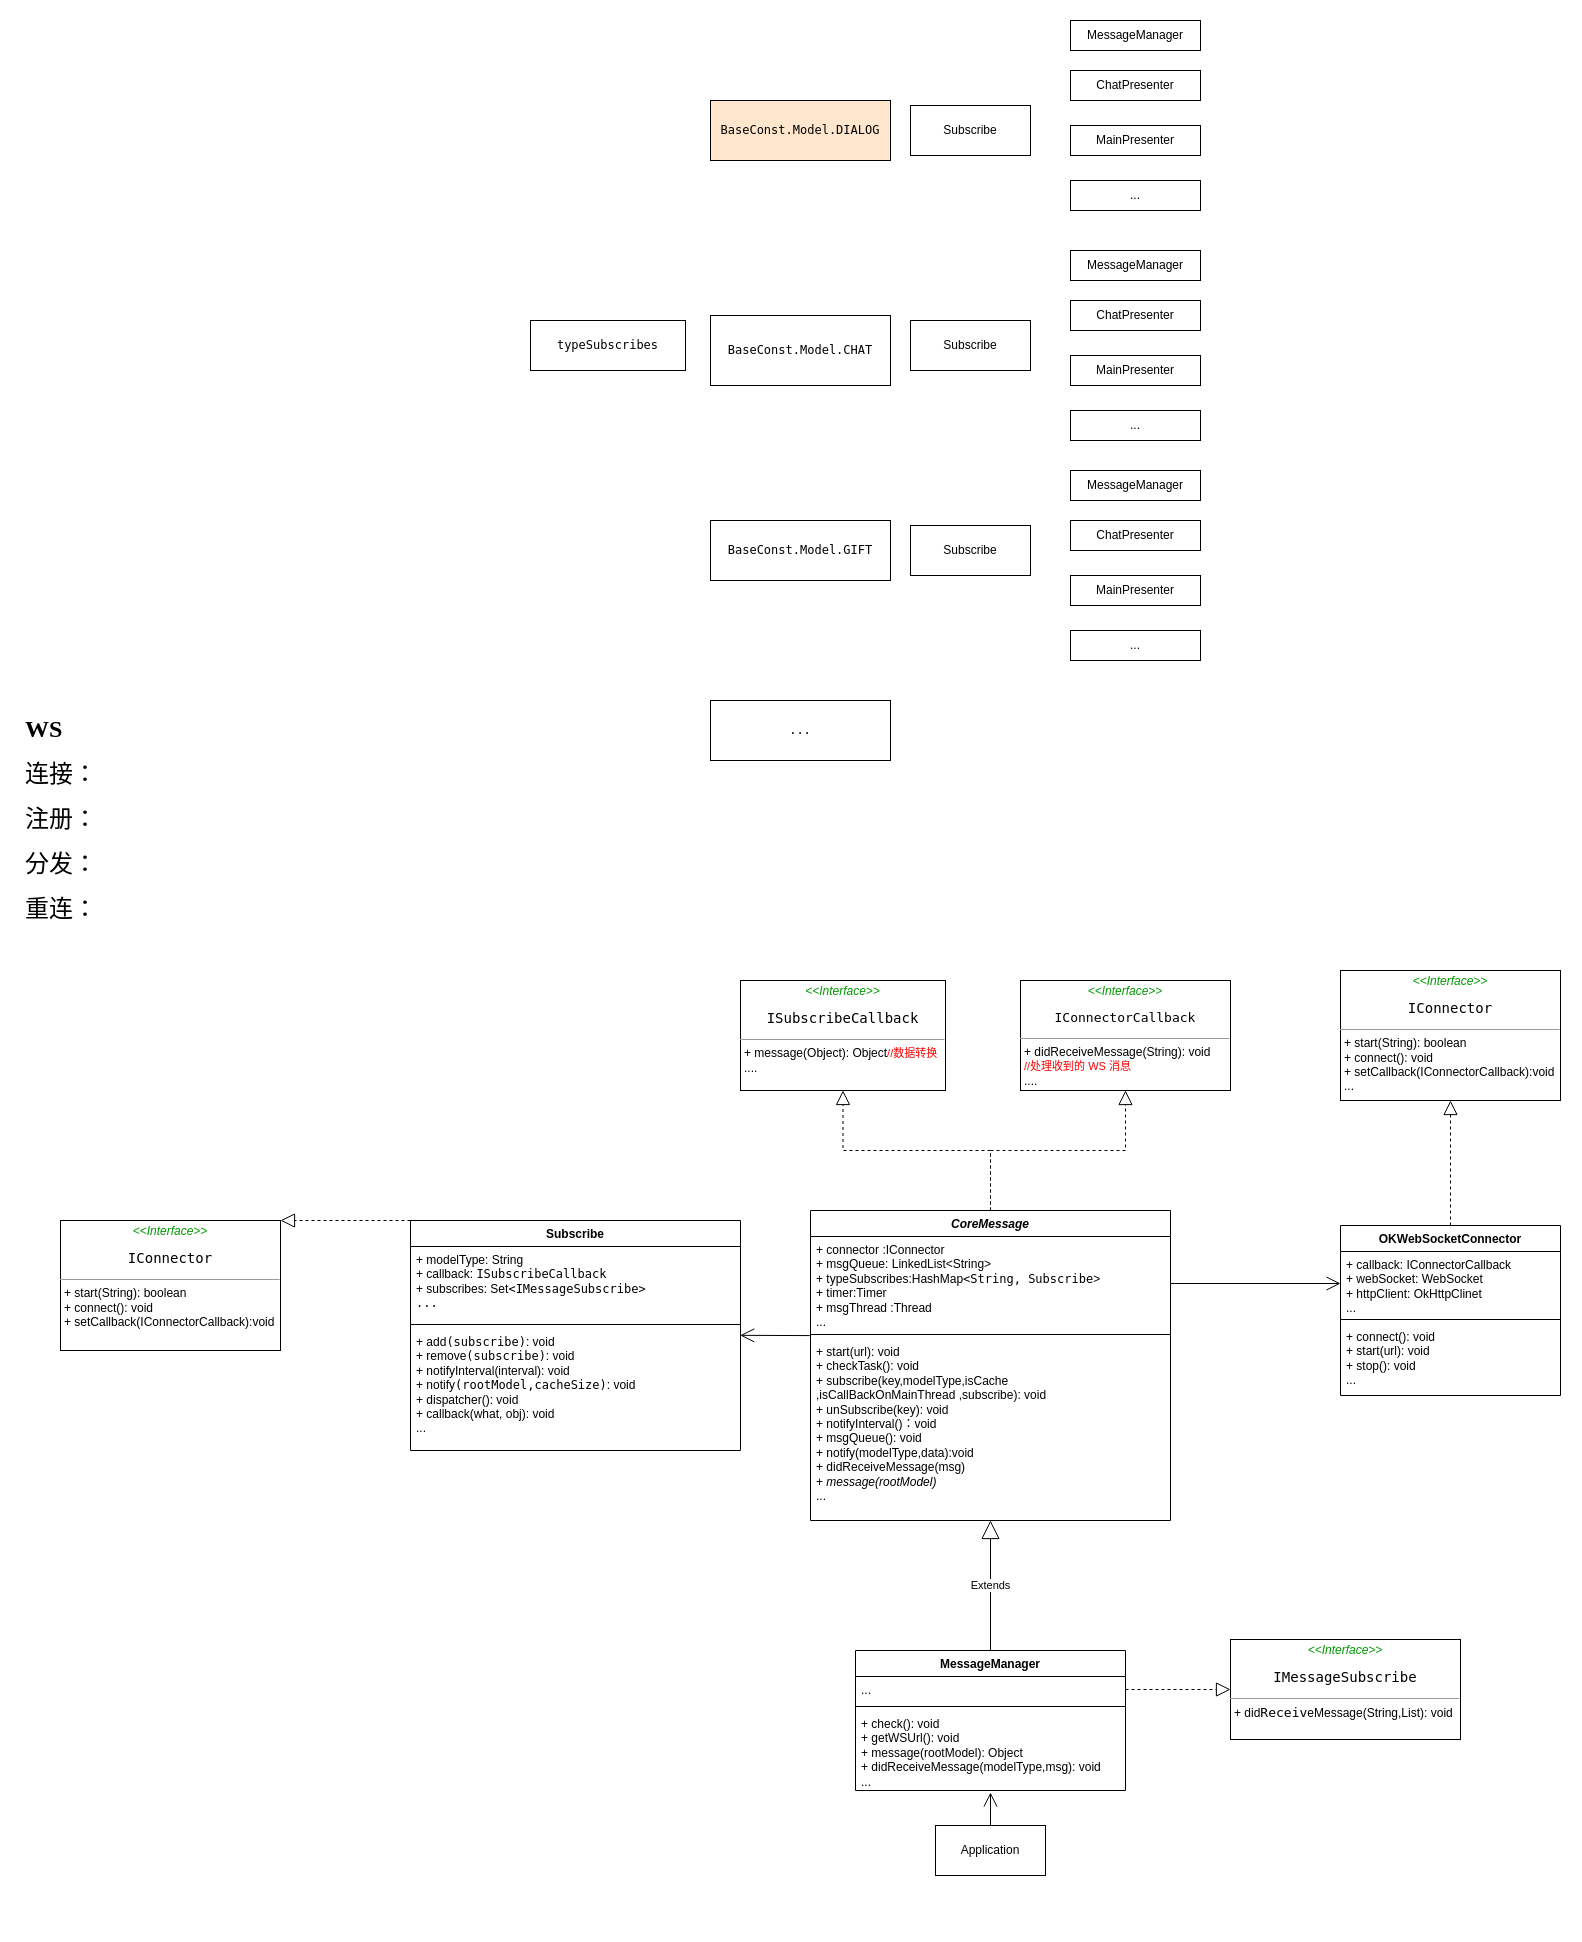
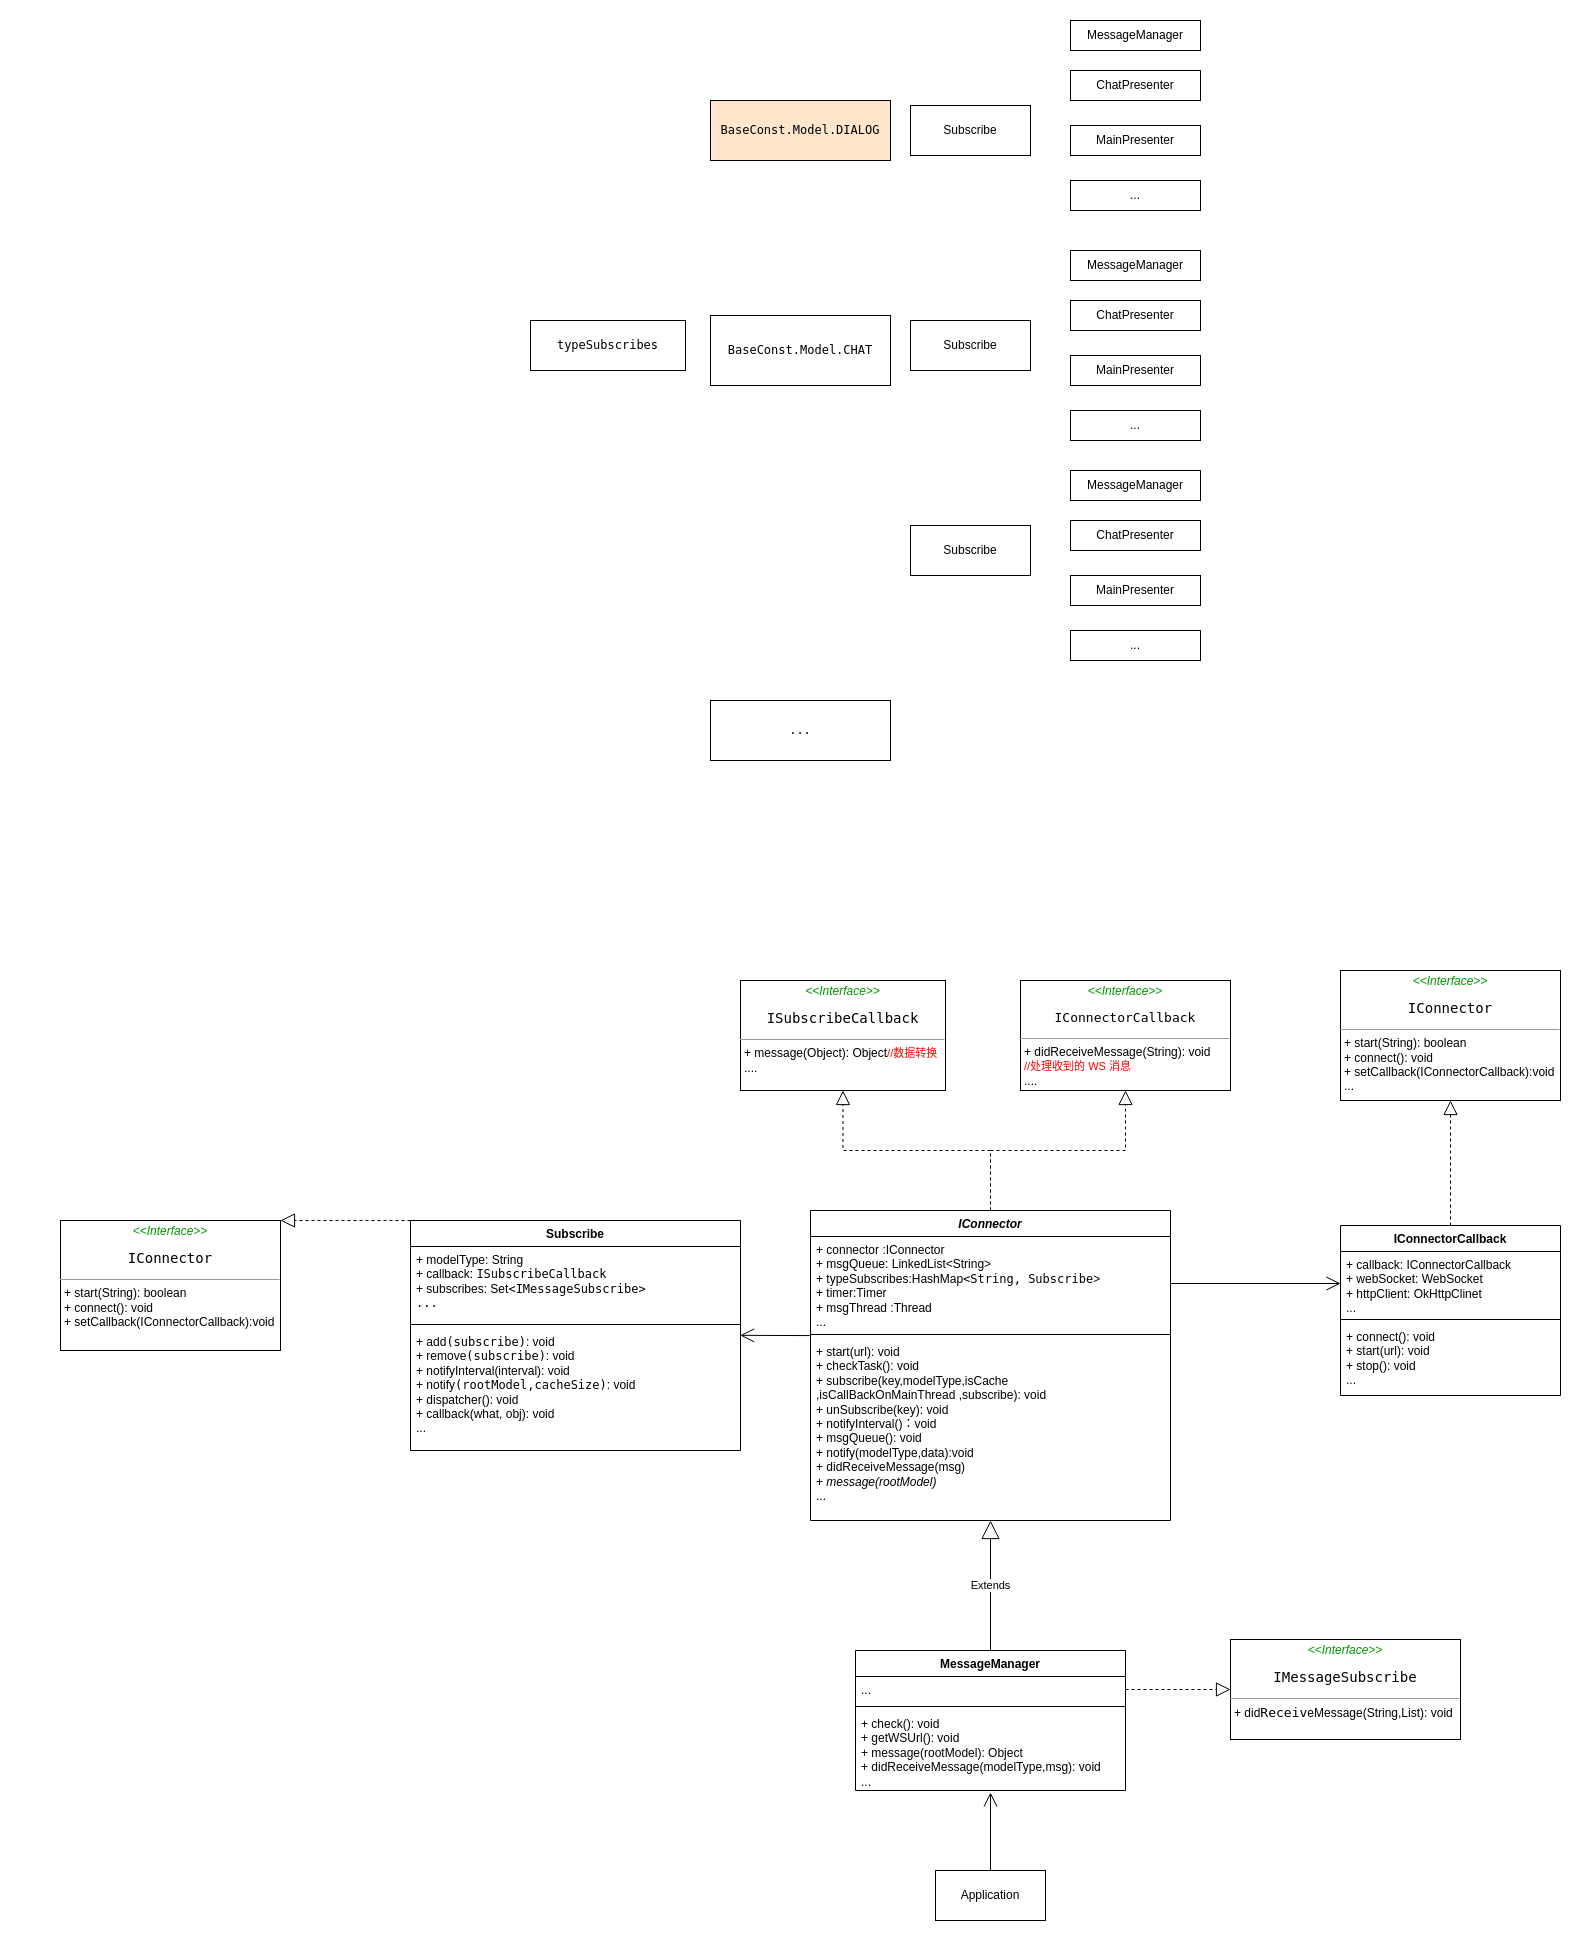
(801, 551) -> none
(166, 890) -> none
(991, 1225) -> (991, 1225)
(1451, 1240) -> (1451, 1240)
(991, 1851) -> (991, 1896)
